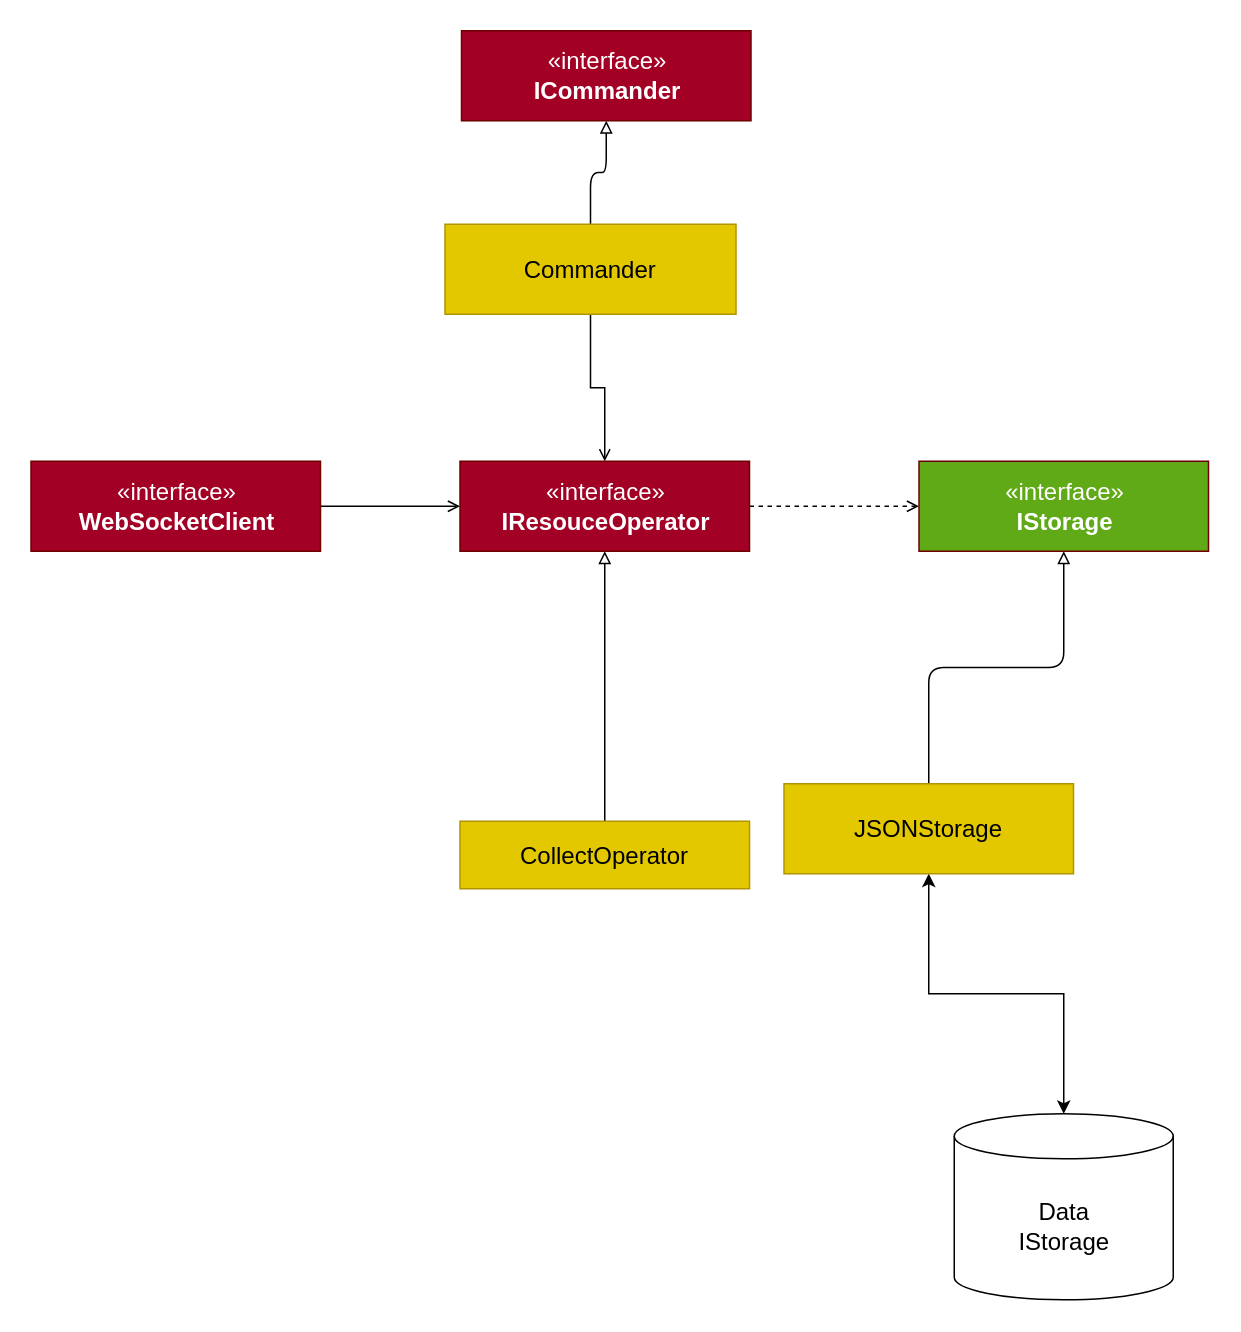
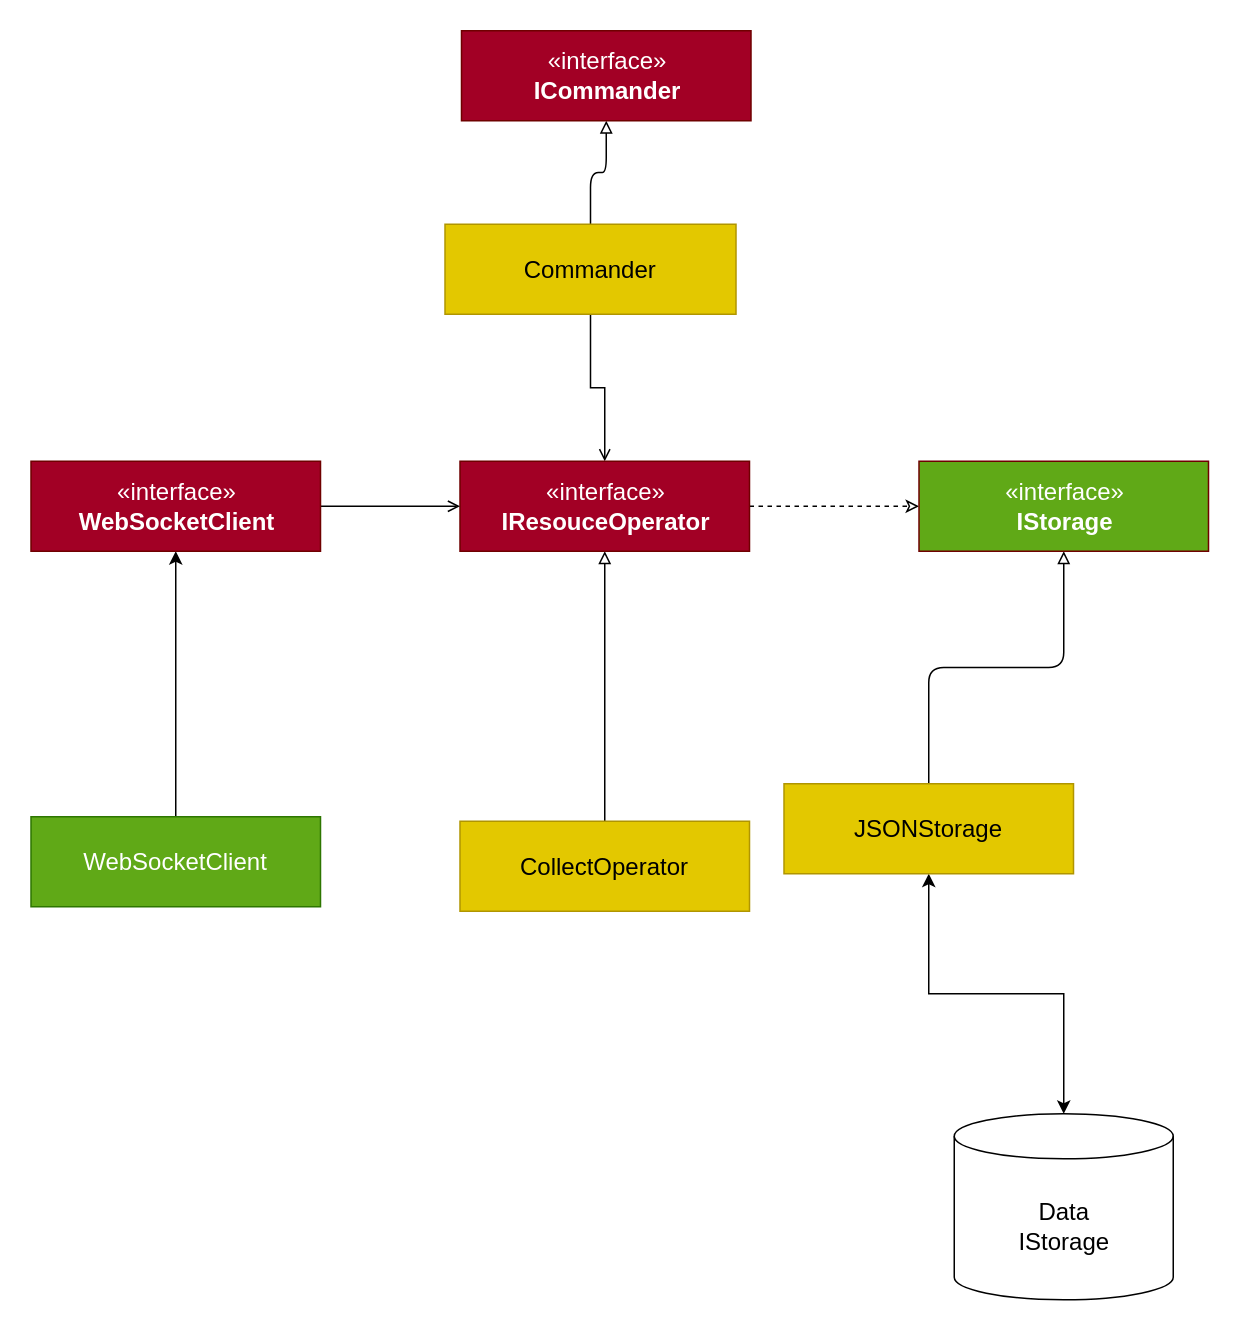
(910, 506) -> (907, 506)
none -> (176, 689)
(605, 855) -> (605, 866)
none -> (176, 862)
